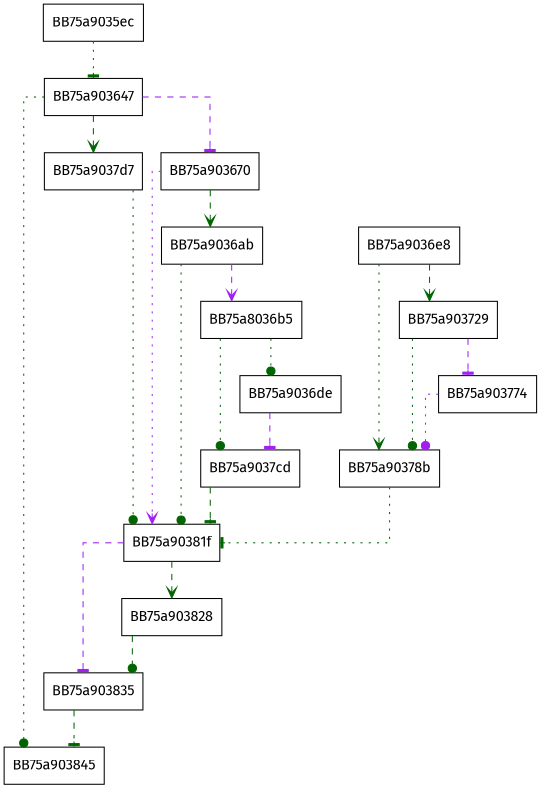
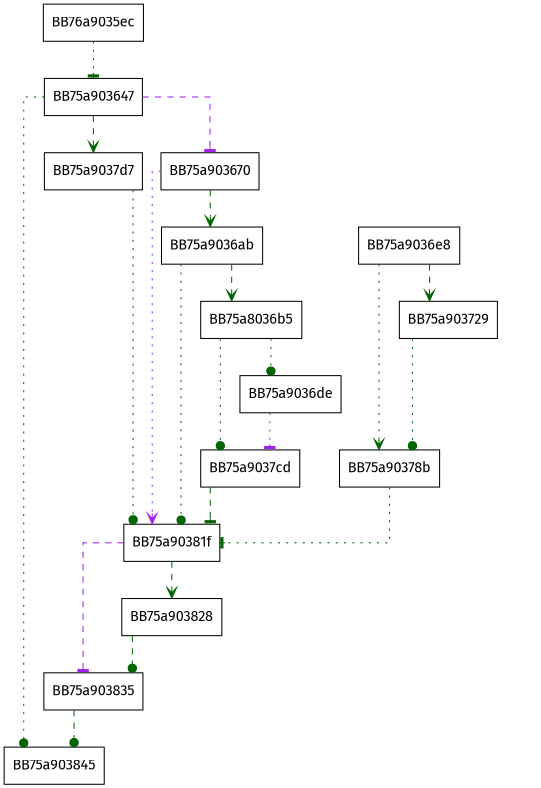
(93, 23) -> (93, 23)
(232, 277) -> (232, 277)
(488, 394) -> none
(270, 429) -> (270, 429)
(74, 724) -> (74, 724)
